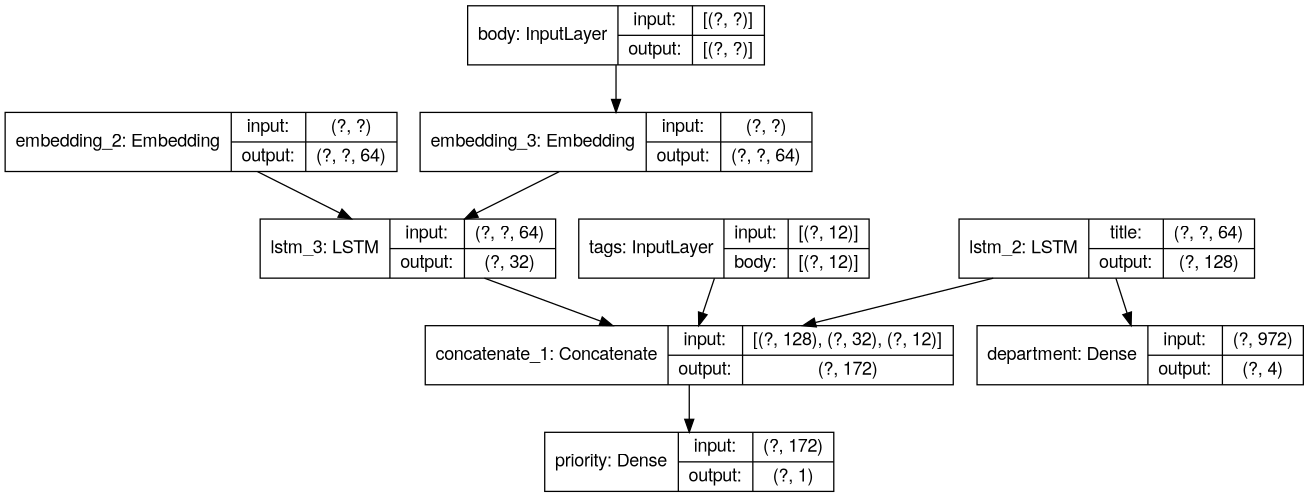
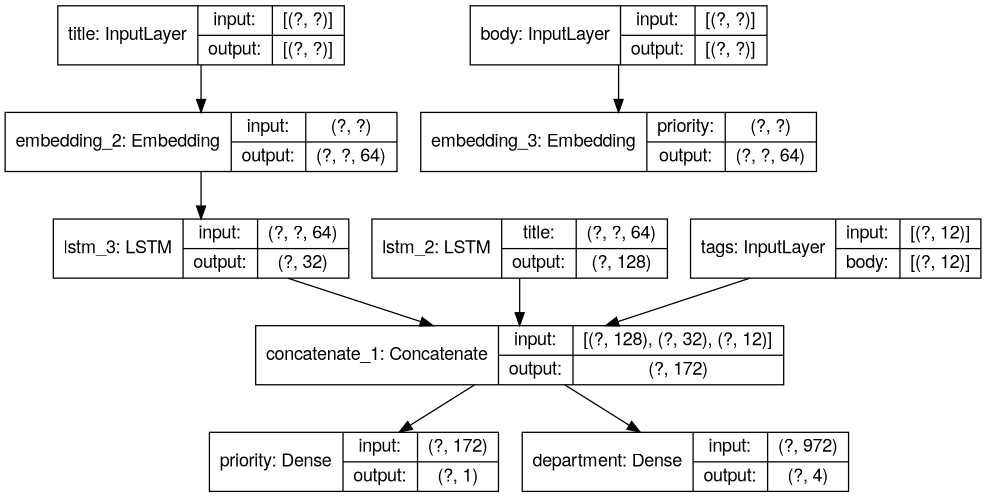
none -> (201, 35)
(683, 127) -> (686, 127)
(518, 192) -> none
(1122, 296) -> (597, 405)
